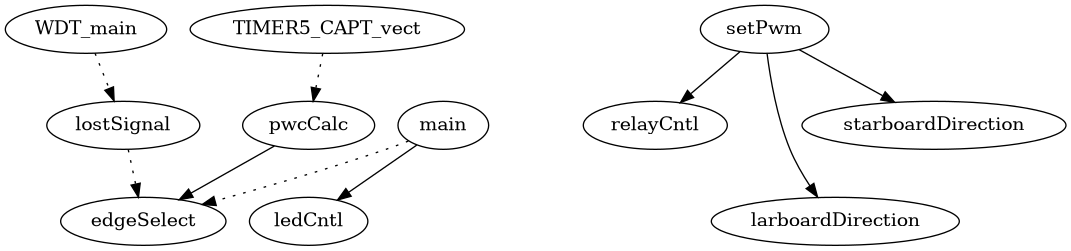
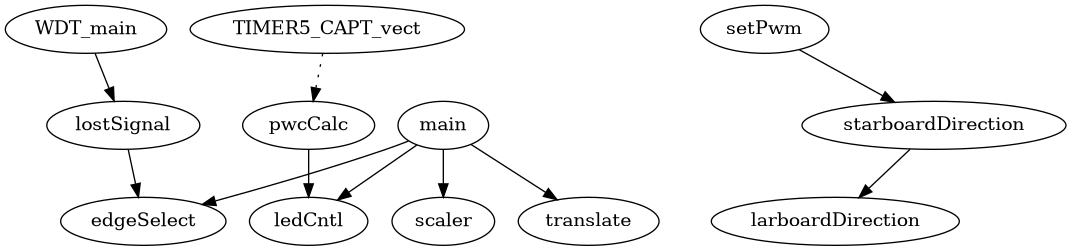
(102, 71) -> (102, 71)
(781, 122) -> (890, 169)
(655, 125) -> none
(132, 167) -> (132, 167)
(233, 170) -> (309, 165)
(312, 173) -> (317, 171)
none -> (443, 221)
none -> (589, 221)
